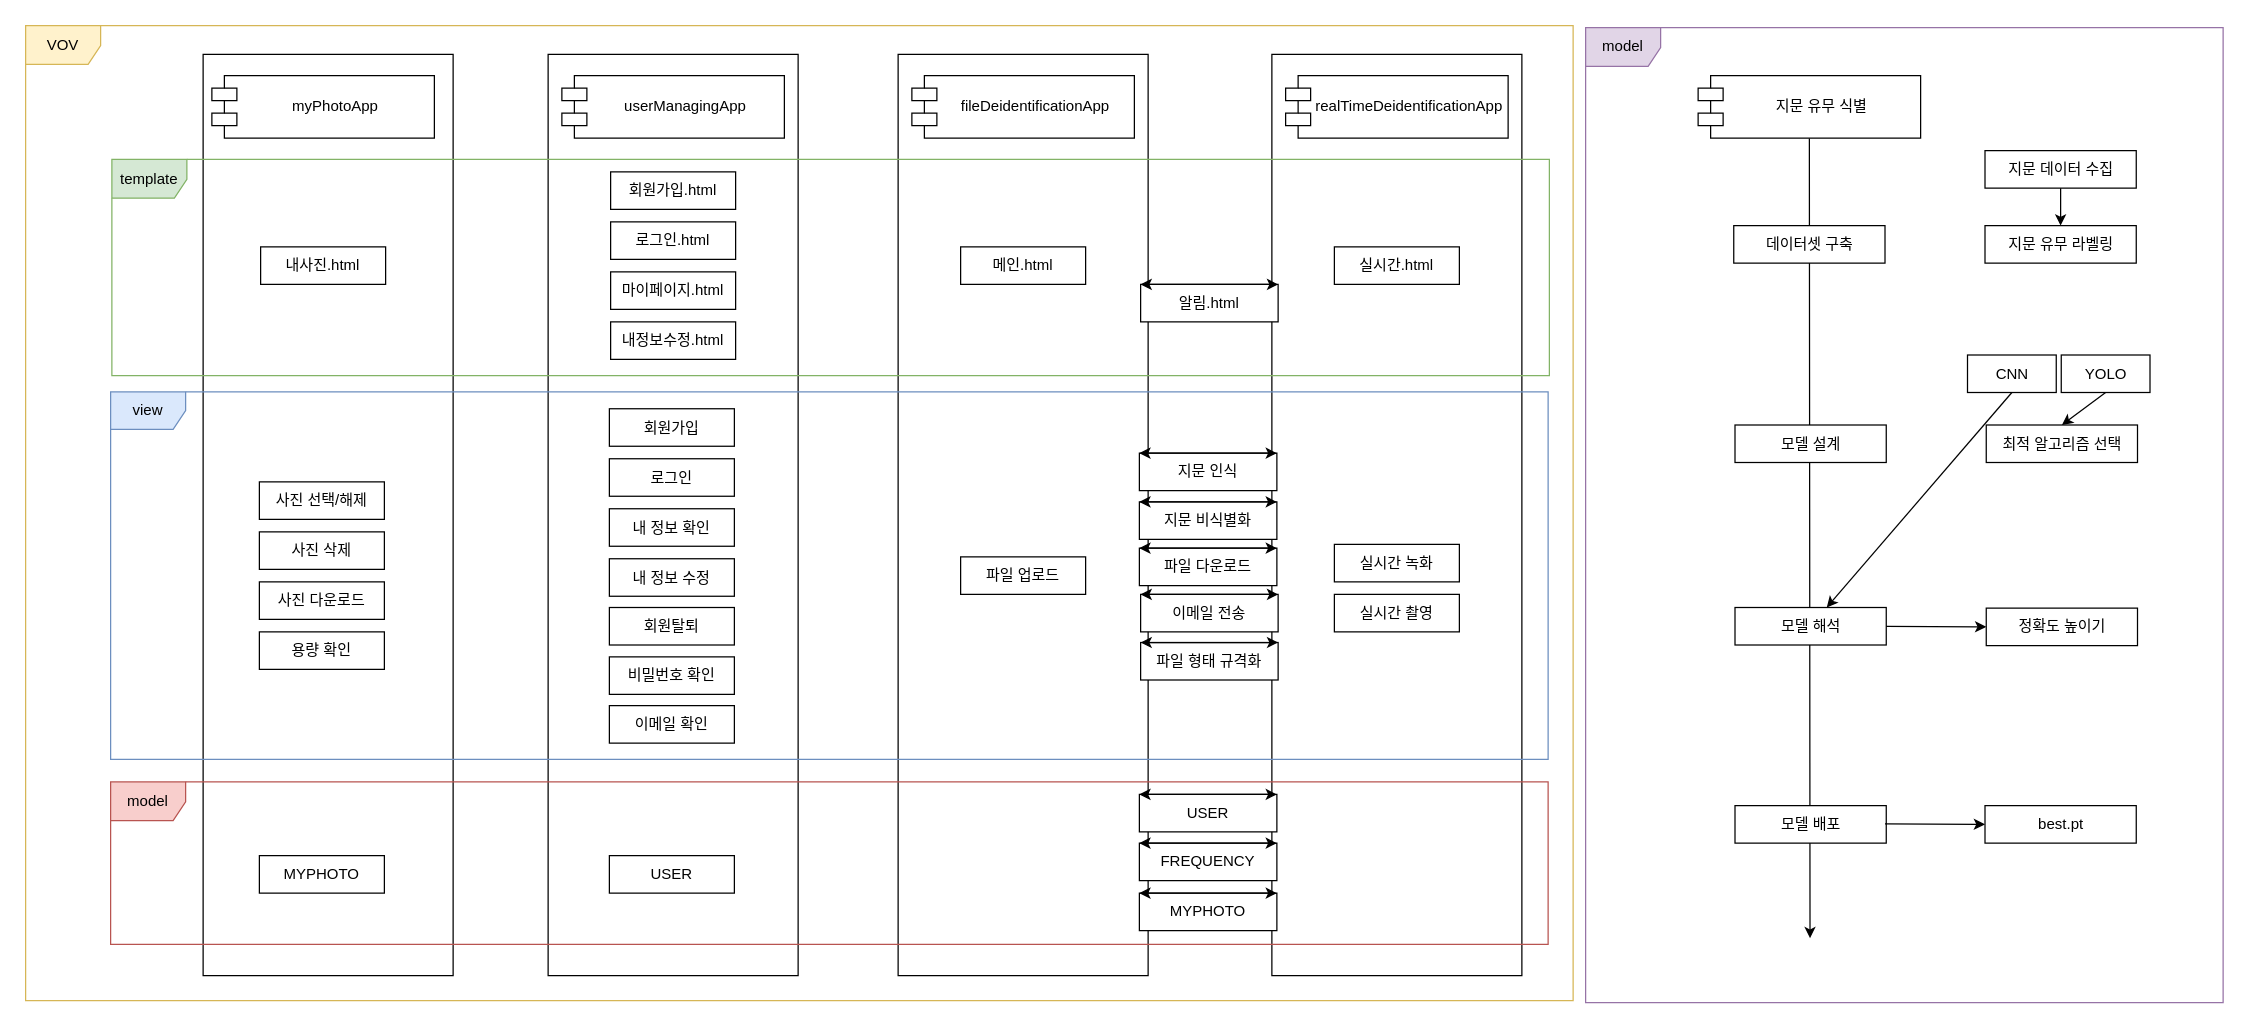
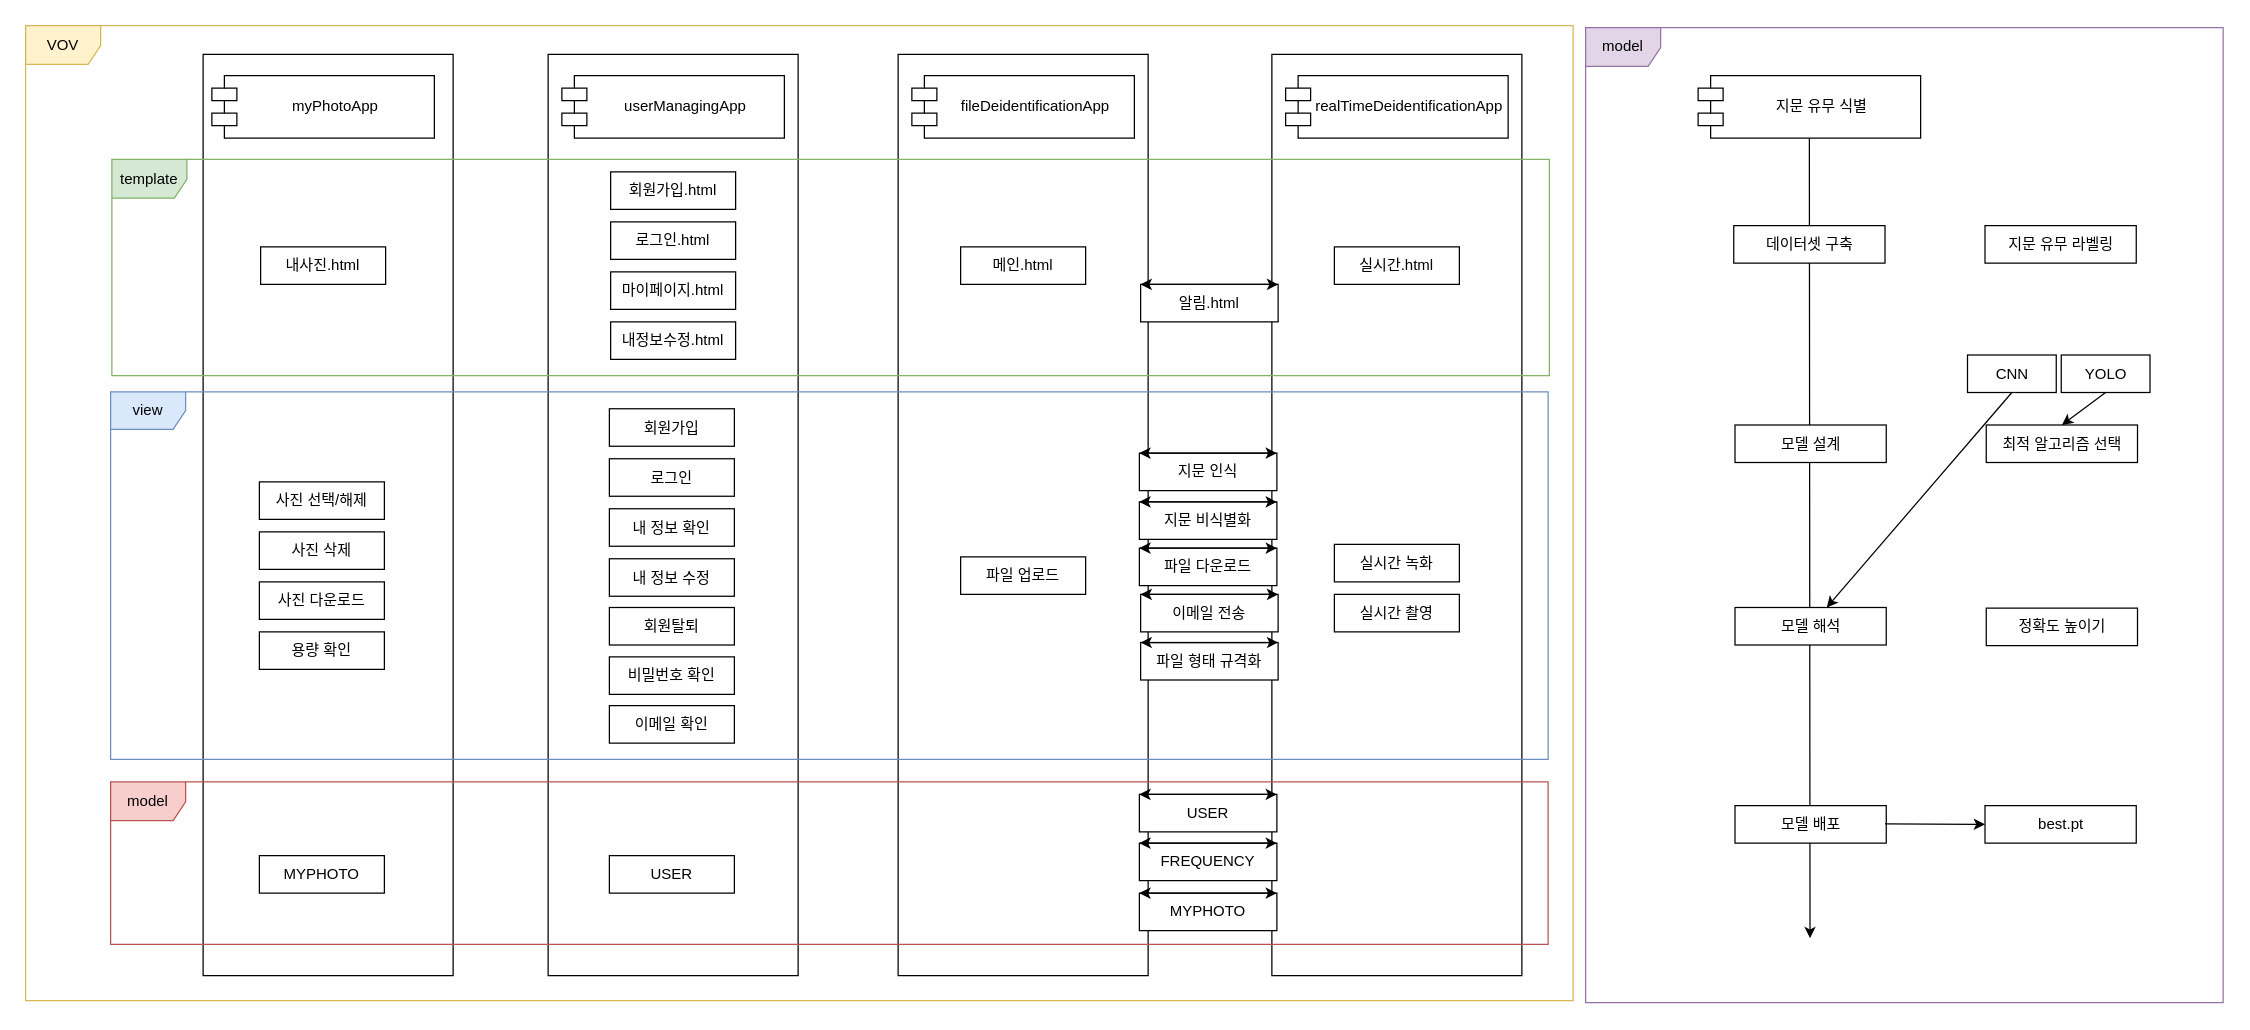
(2061, 169) -> none
(2061, 202) -> none
(1932, 627) -> none
